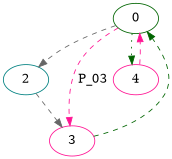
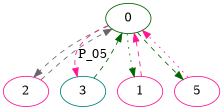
(26, 80) -> (26, 91)
(93, 80) -> (93, 55)
(136, 80) -> (140, 91)
none -> (197, 91)
(46, 107) -> (69, 55)
(72, 141) -> (83, 91)
